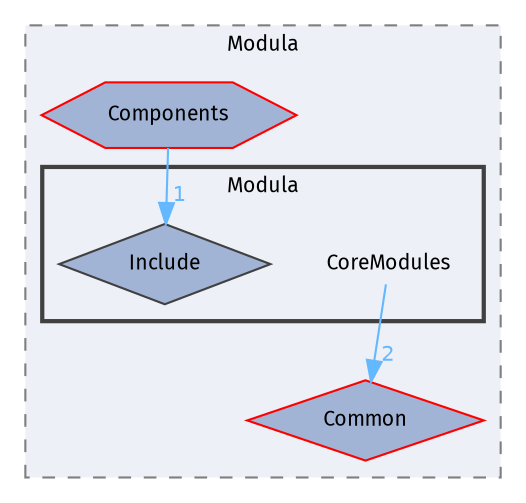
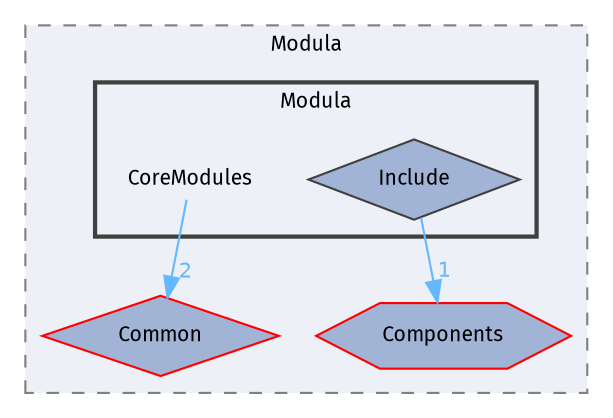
(167, 181) -> (427, 249)
